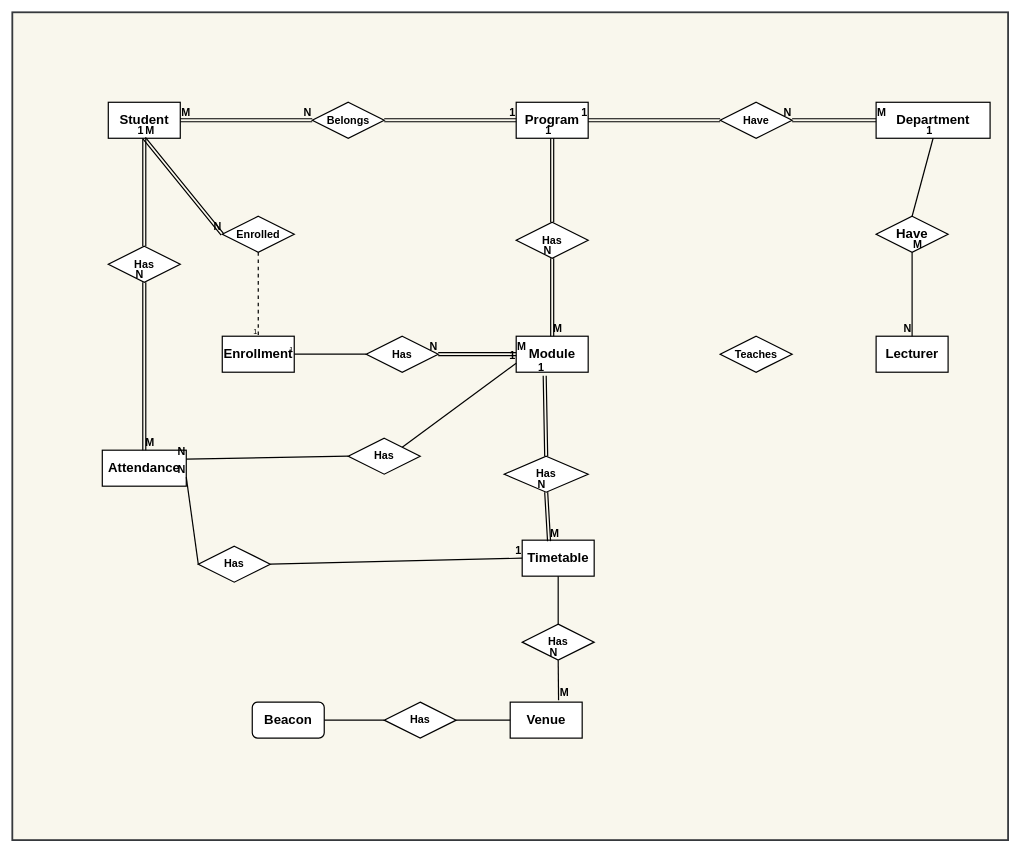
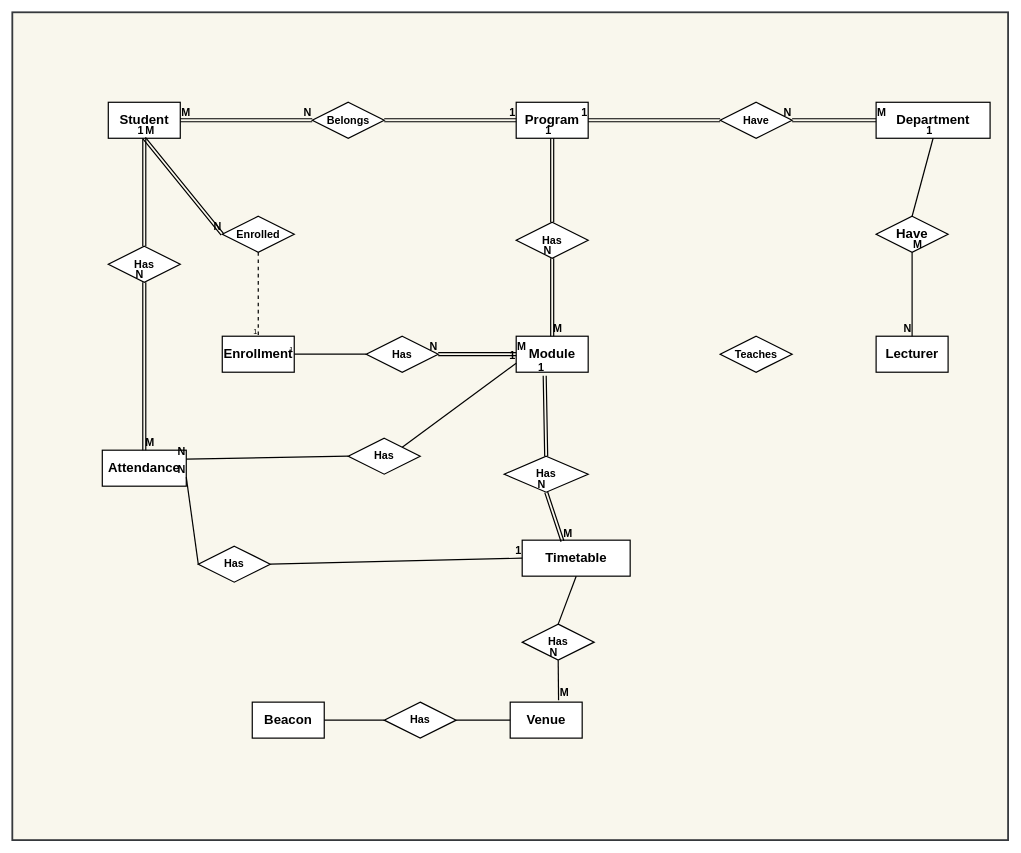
(558, 558) -> (576, 558)
(288, 720) -> (288, 720)
